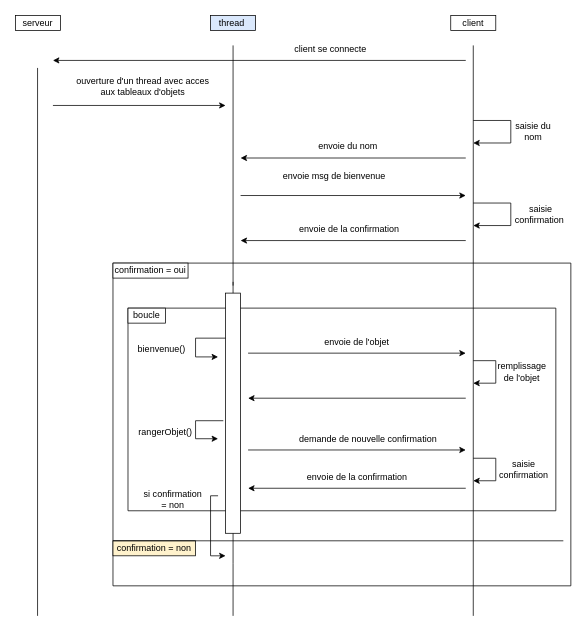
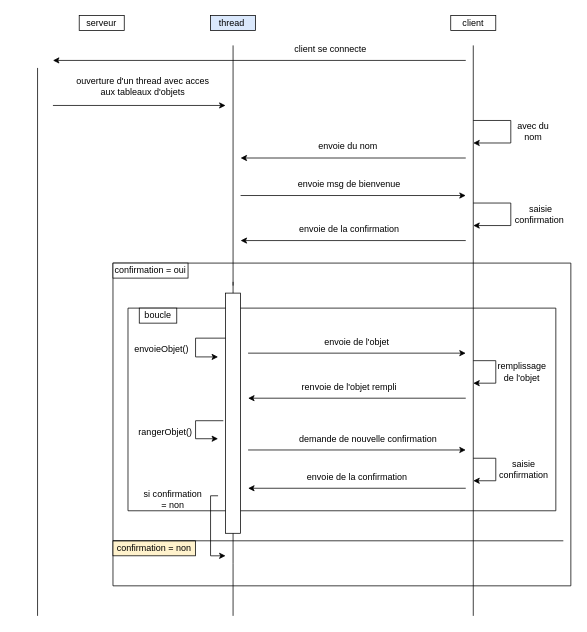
(38, 23) -> (102, 23)
(533, 132) -> (533, 132)
(334, 177) -> (349, 184)
(147, 315) -> (158, 315)
(162, 349) -> (162, 349)
none -> (349, 387)
